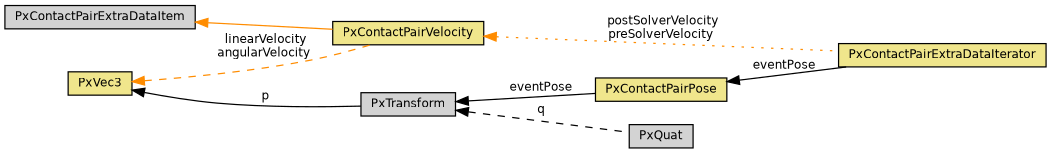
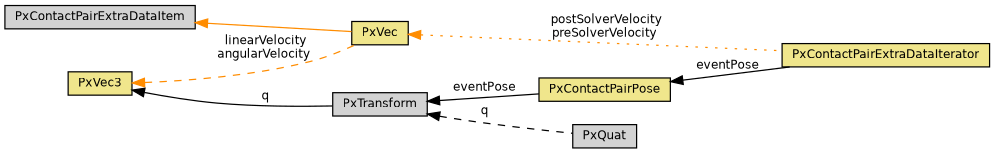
(408, 33) -> (380, 33)
(264, 96) -> (264, 96)
